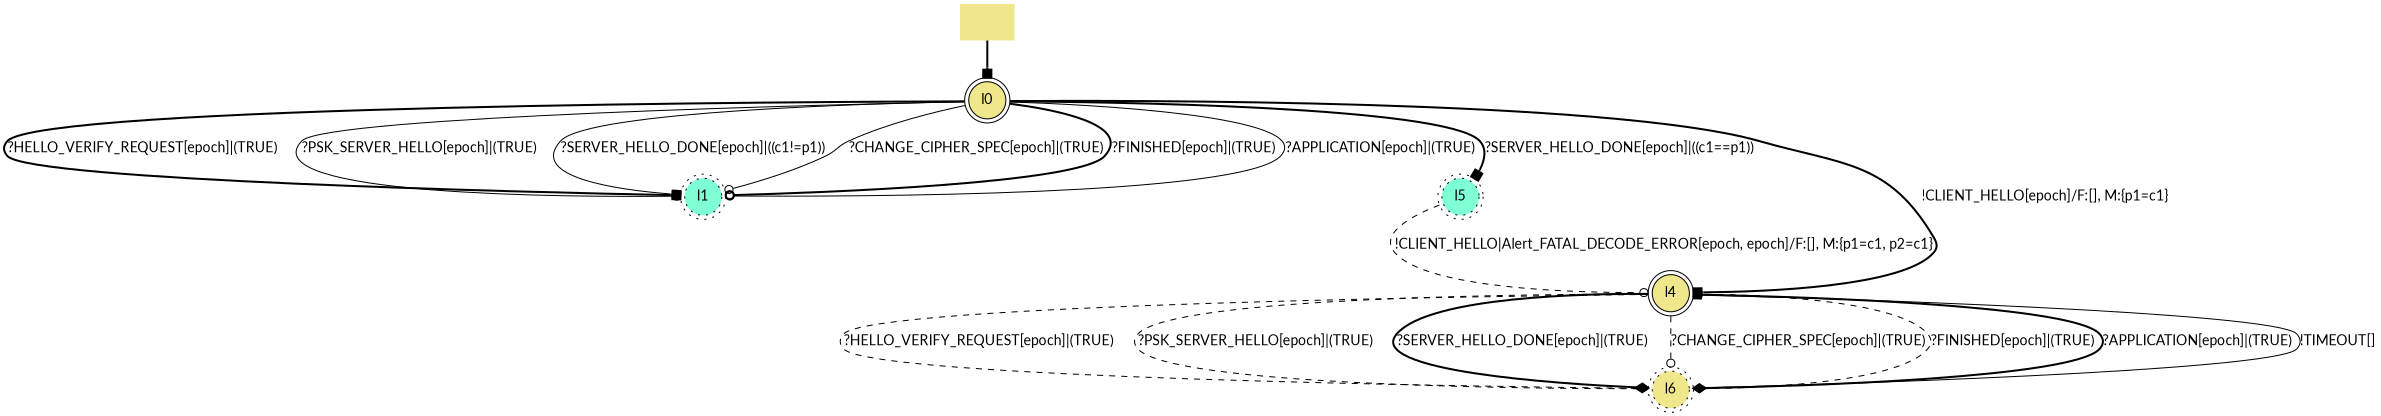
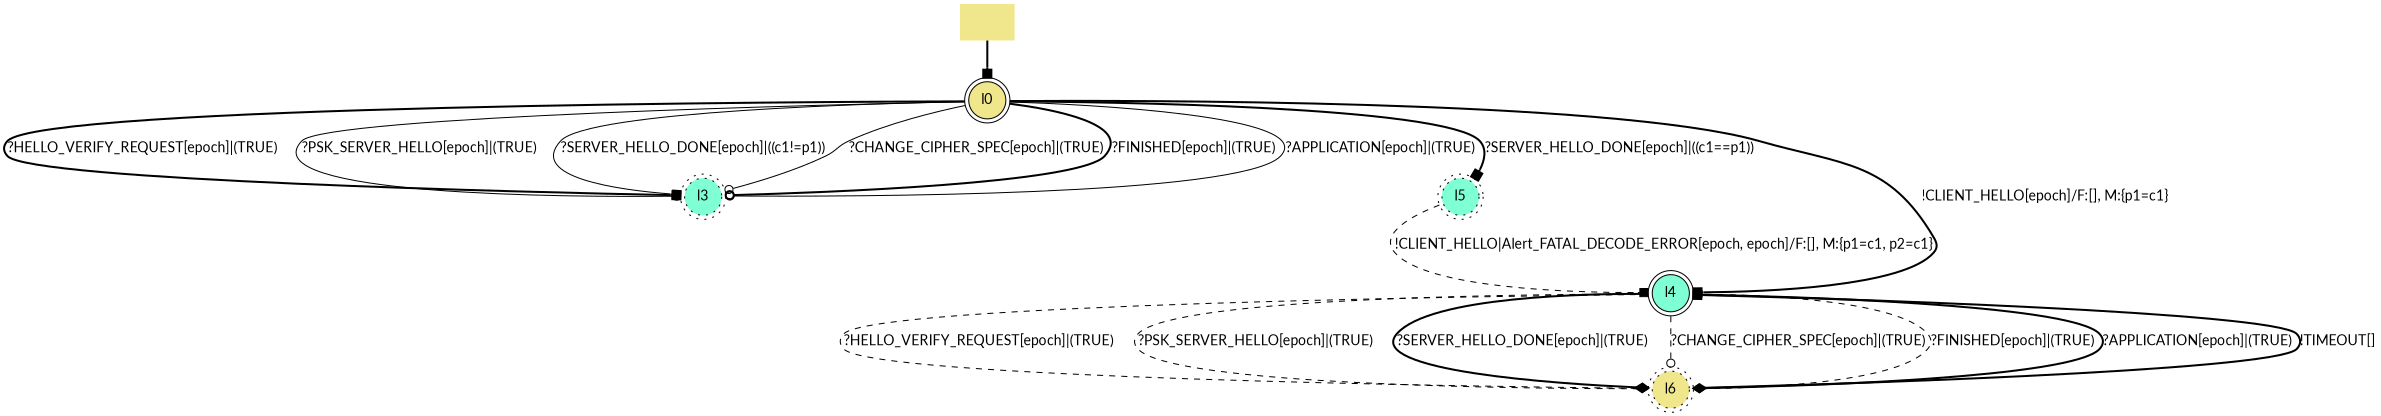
(703, 197) -> (703, 197)
(1477, 282) -> (1476, 282)
(1671, 293) -> (1671, 293)
(2299, 346) -> (2299, 346)
